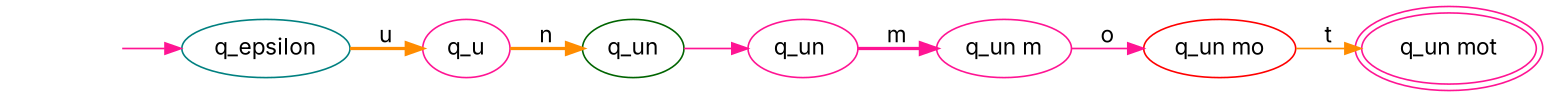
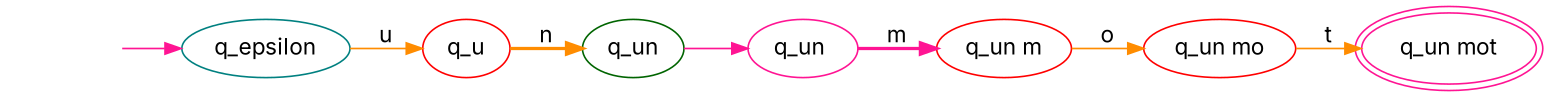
(378, 48) -> (378, 48)
(466, 48) -> (466, 48)
(1004, 48) -> (1004, 48)
(1100, 48) -> (1100, 48)
